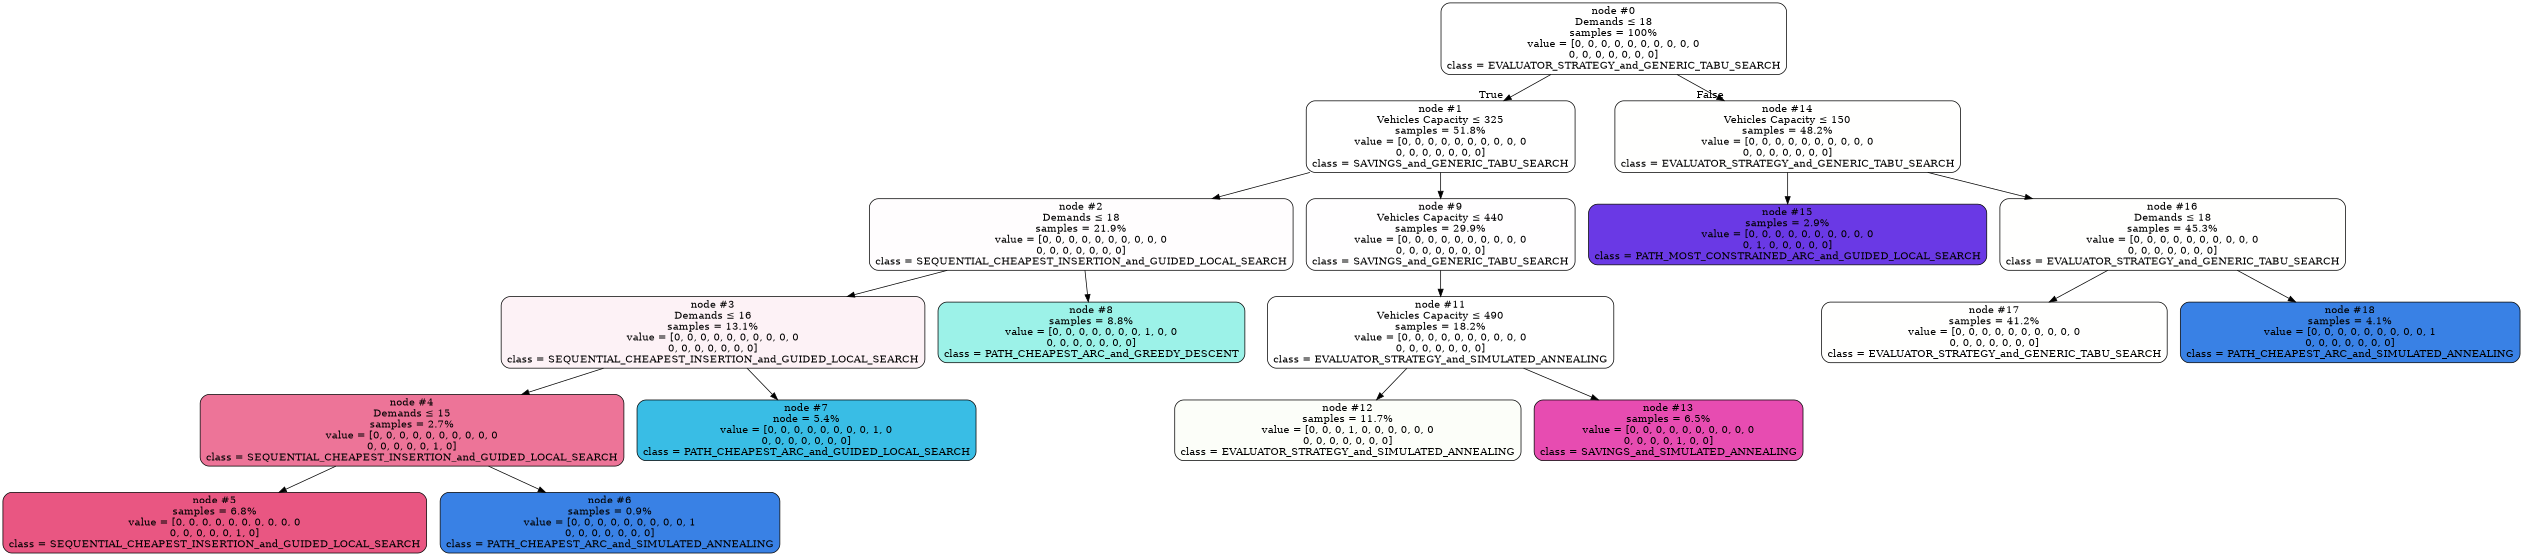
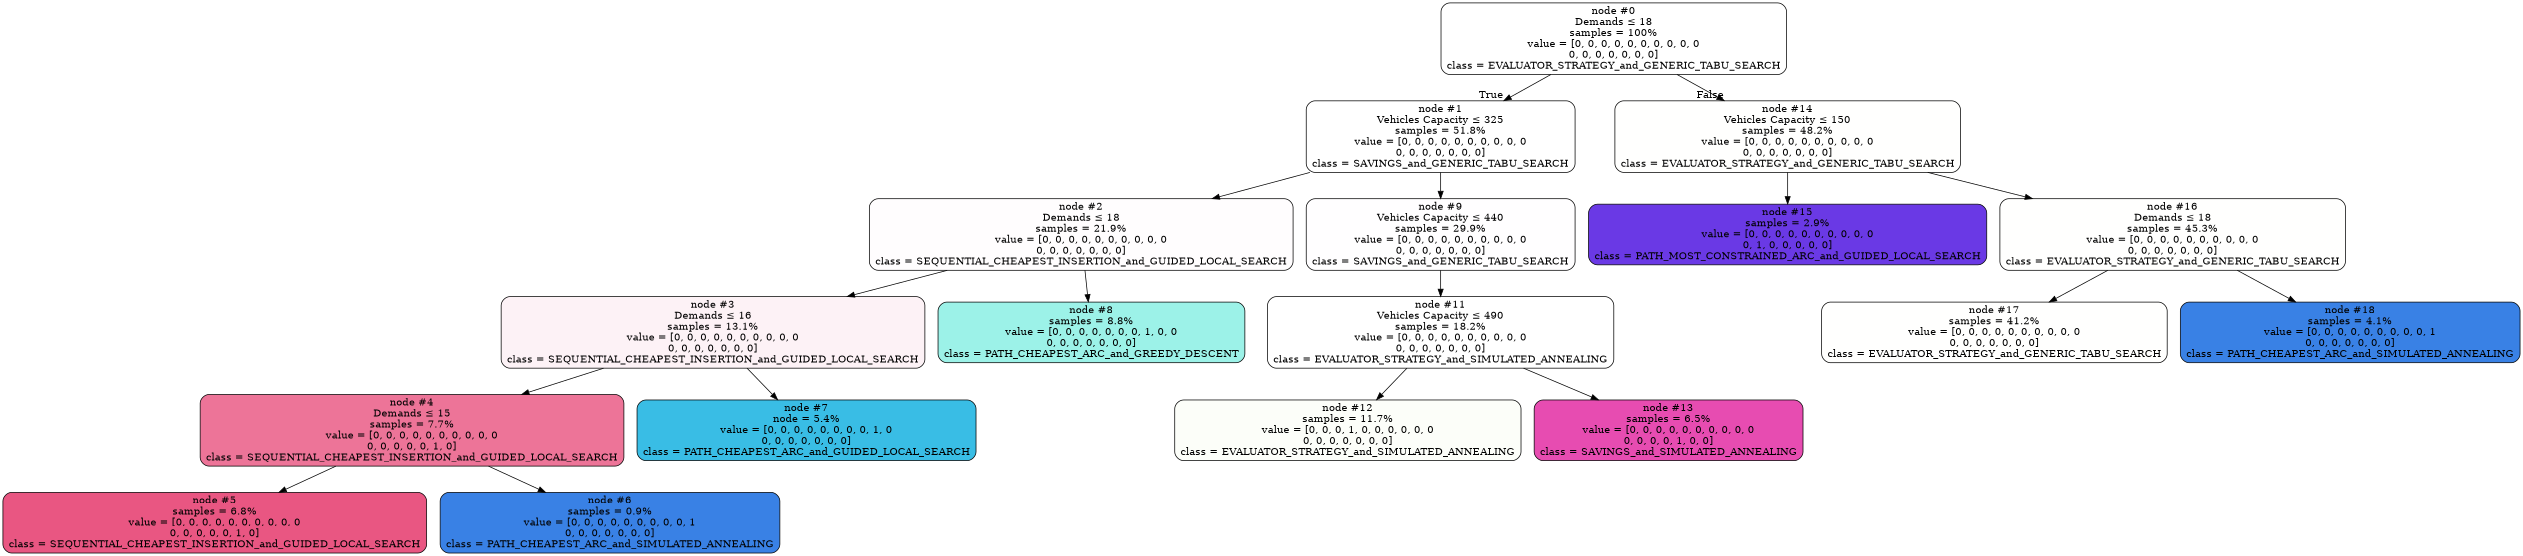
(412, 424) -> (412, 424)
